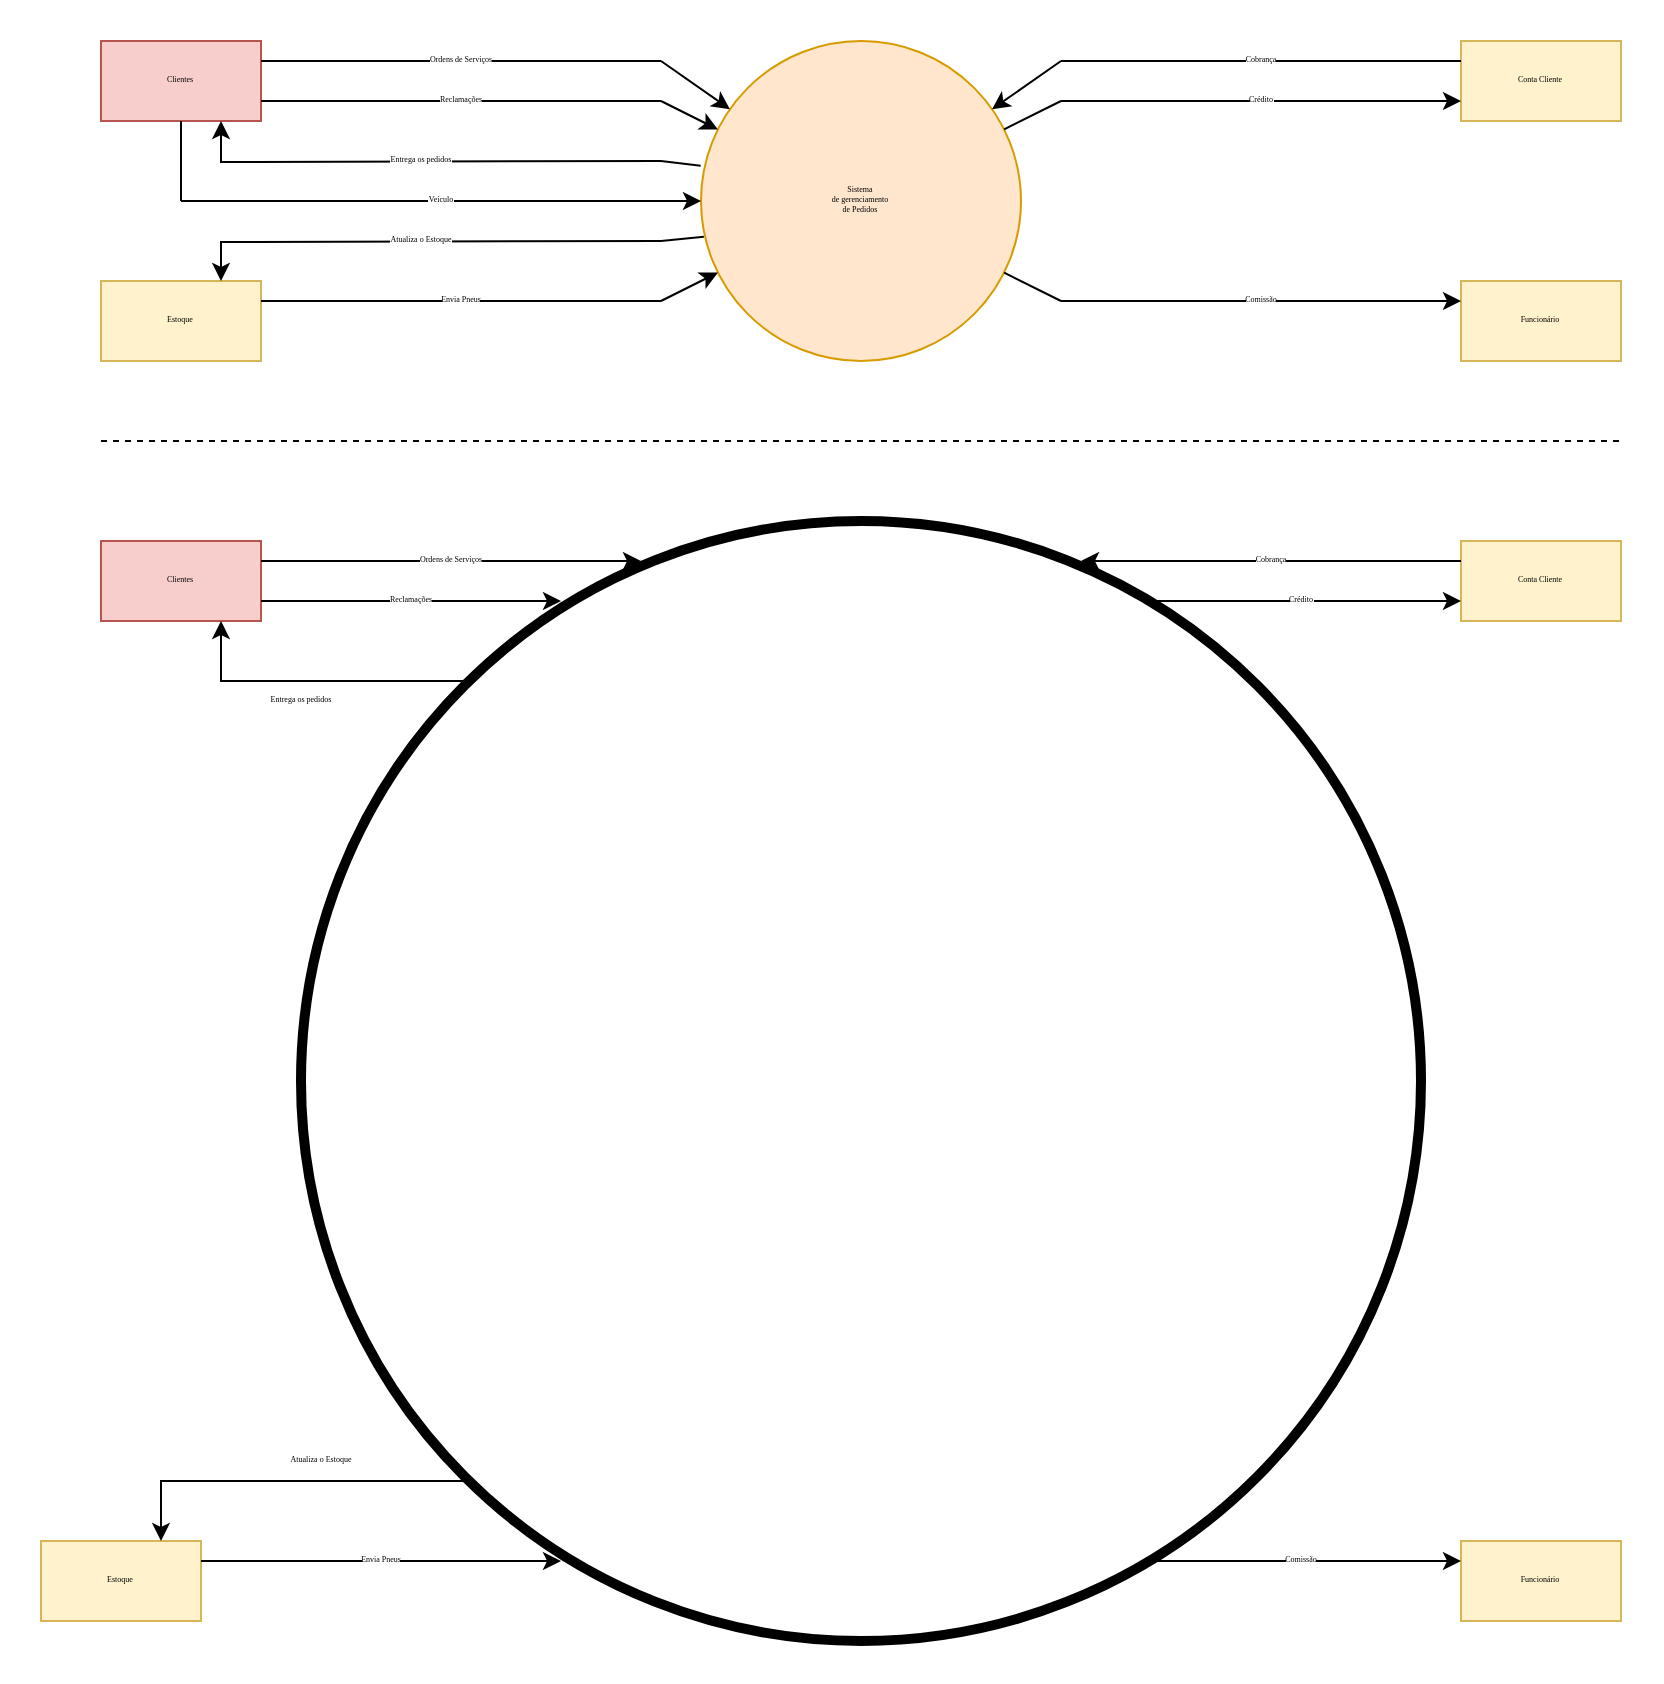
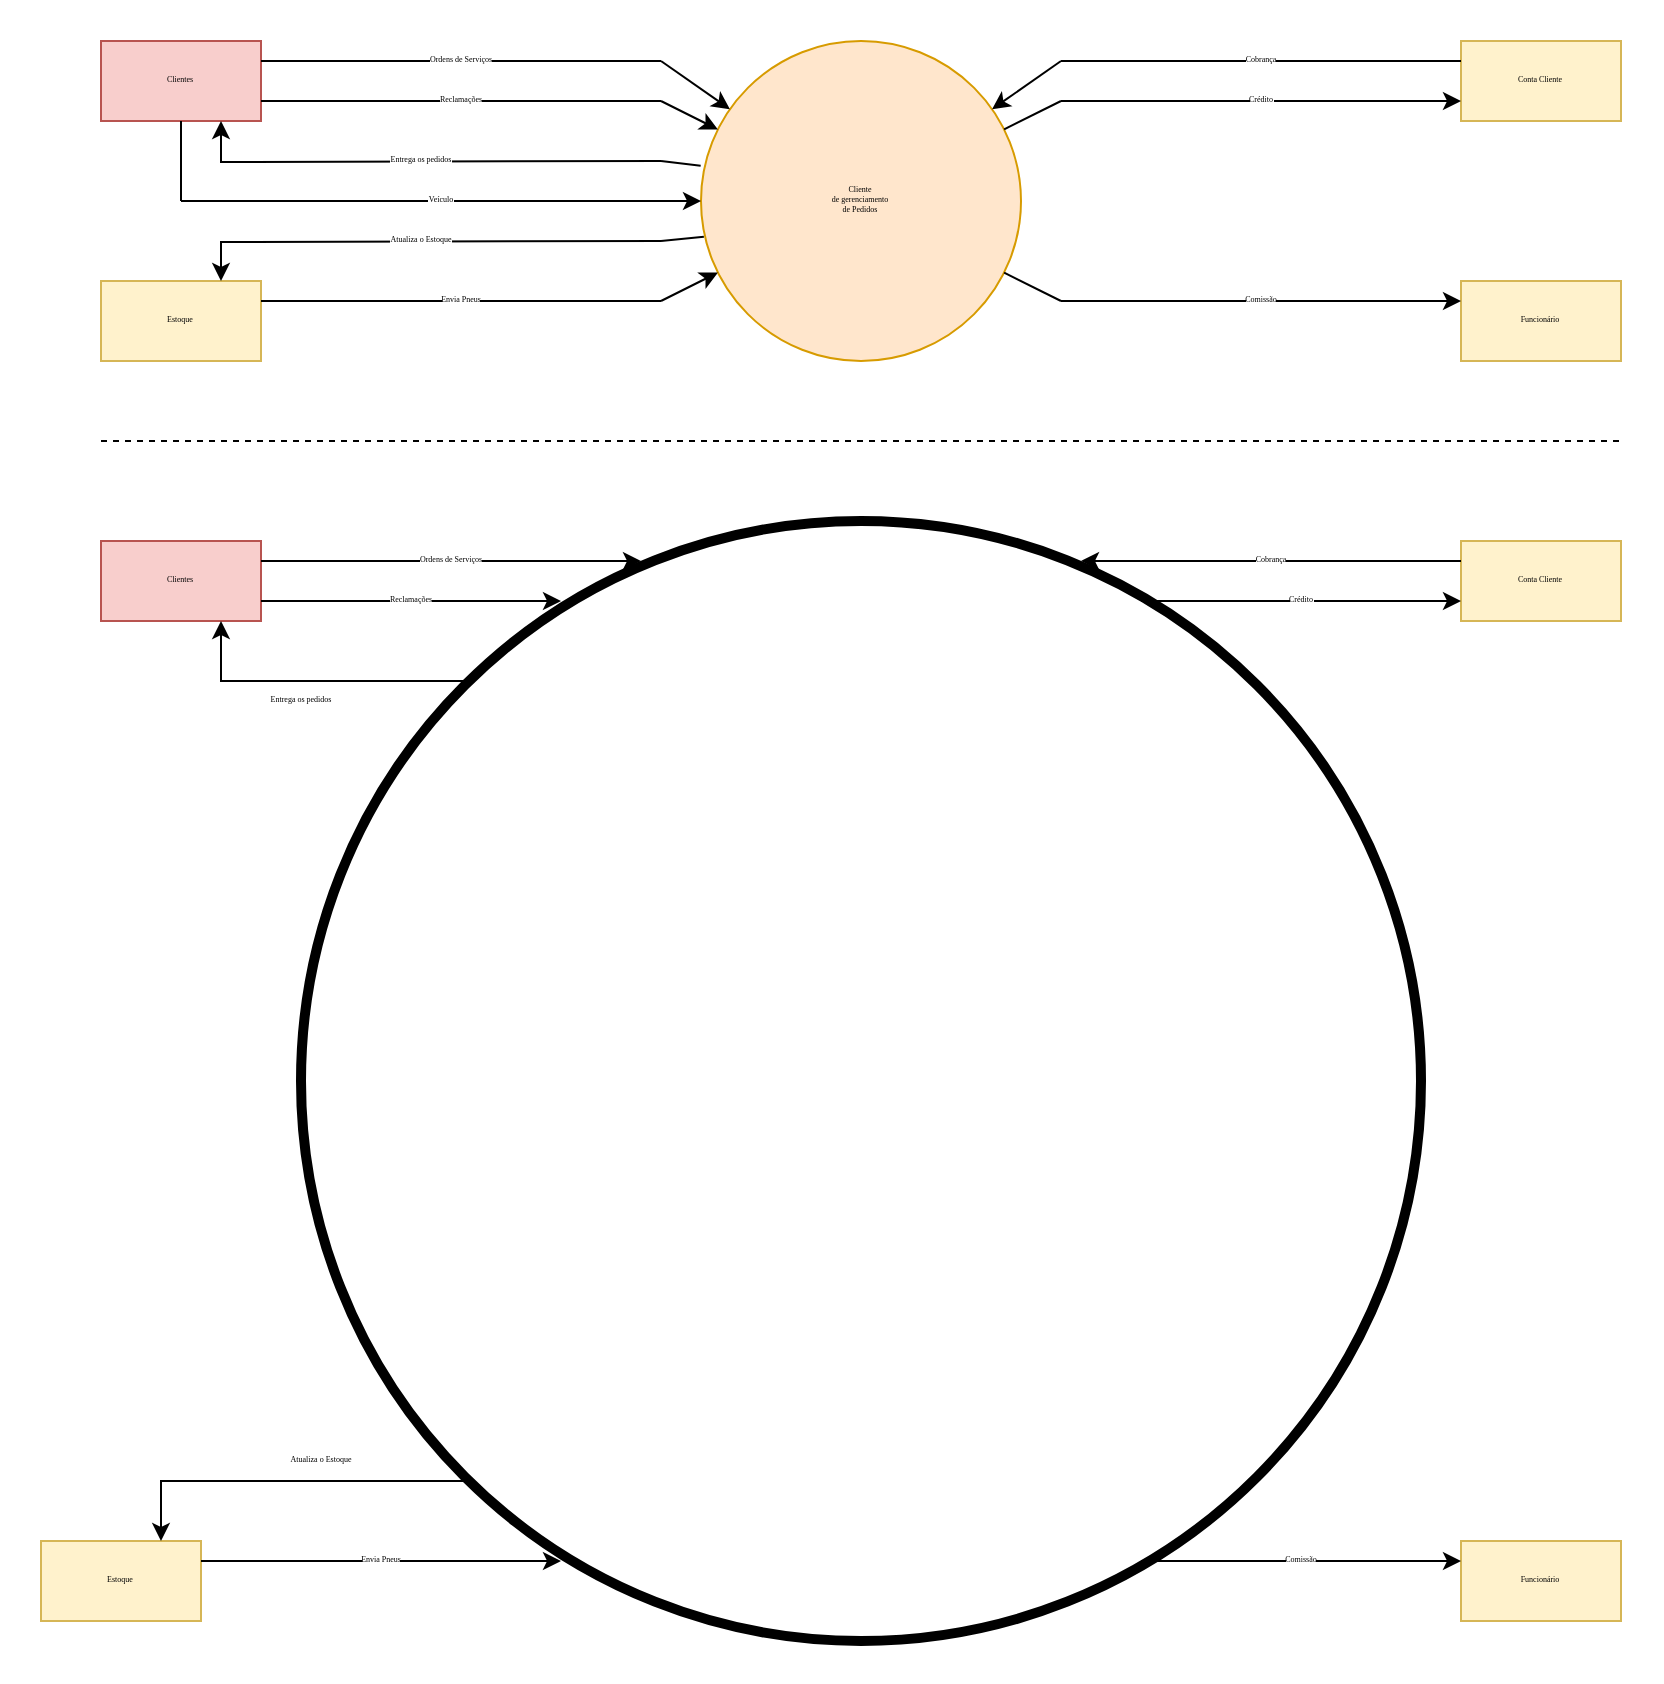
(861, 201) -> (861, 201)
